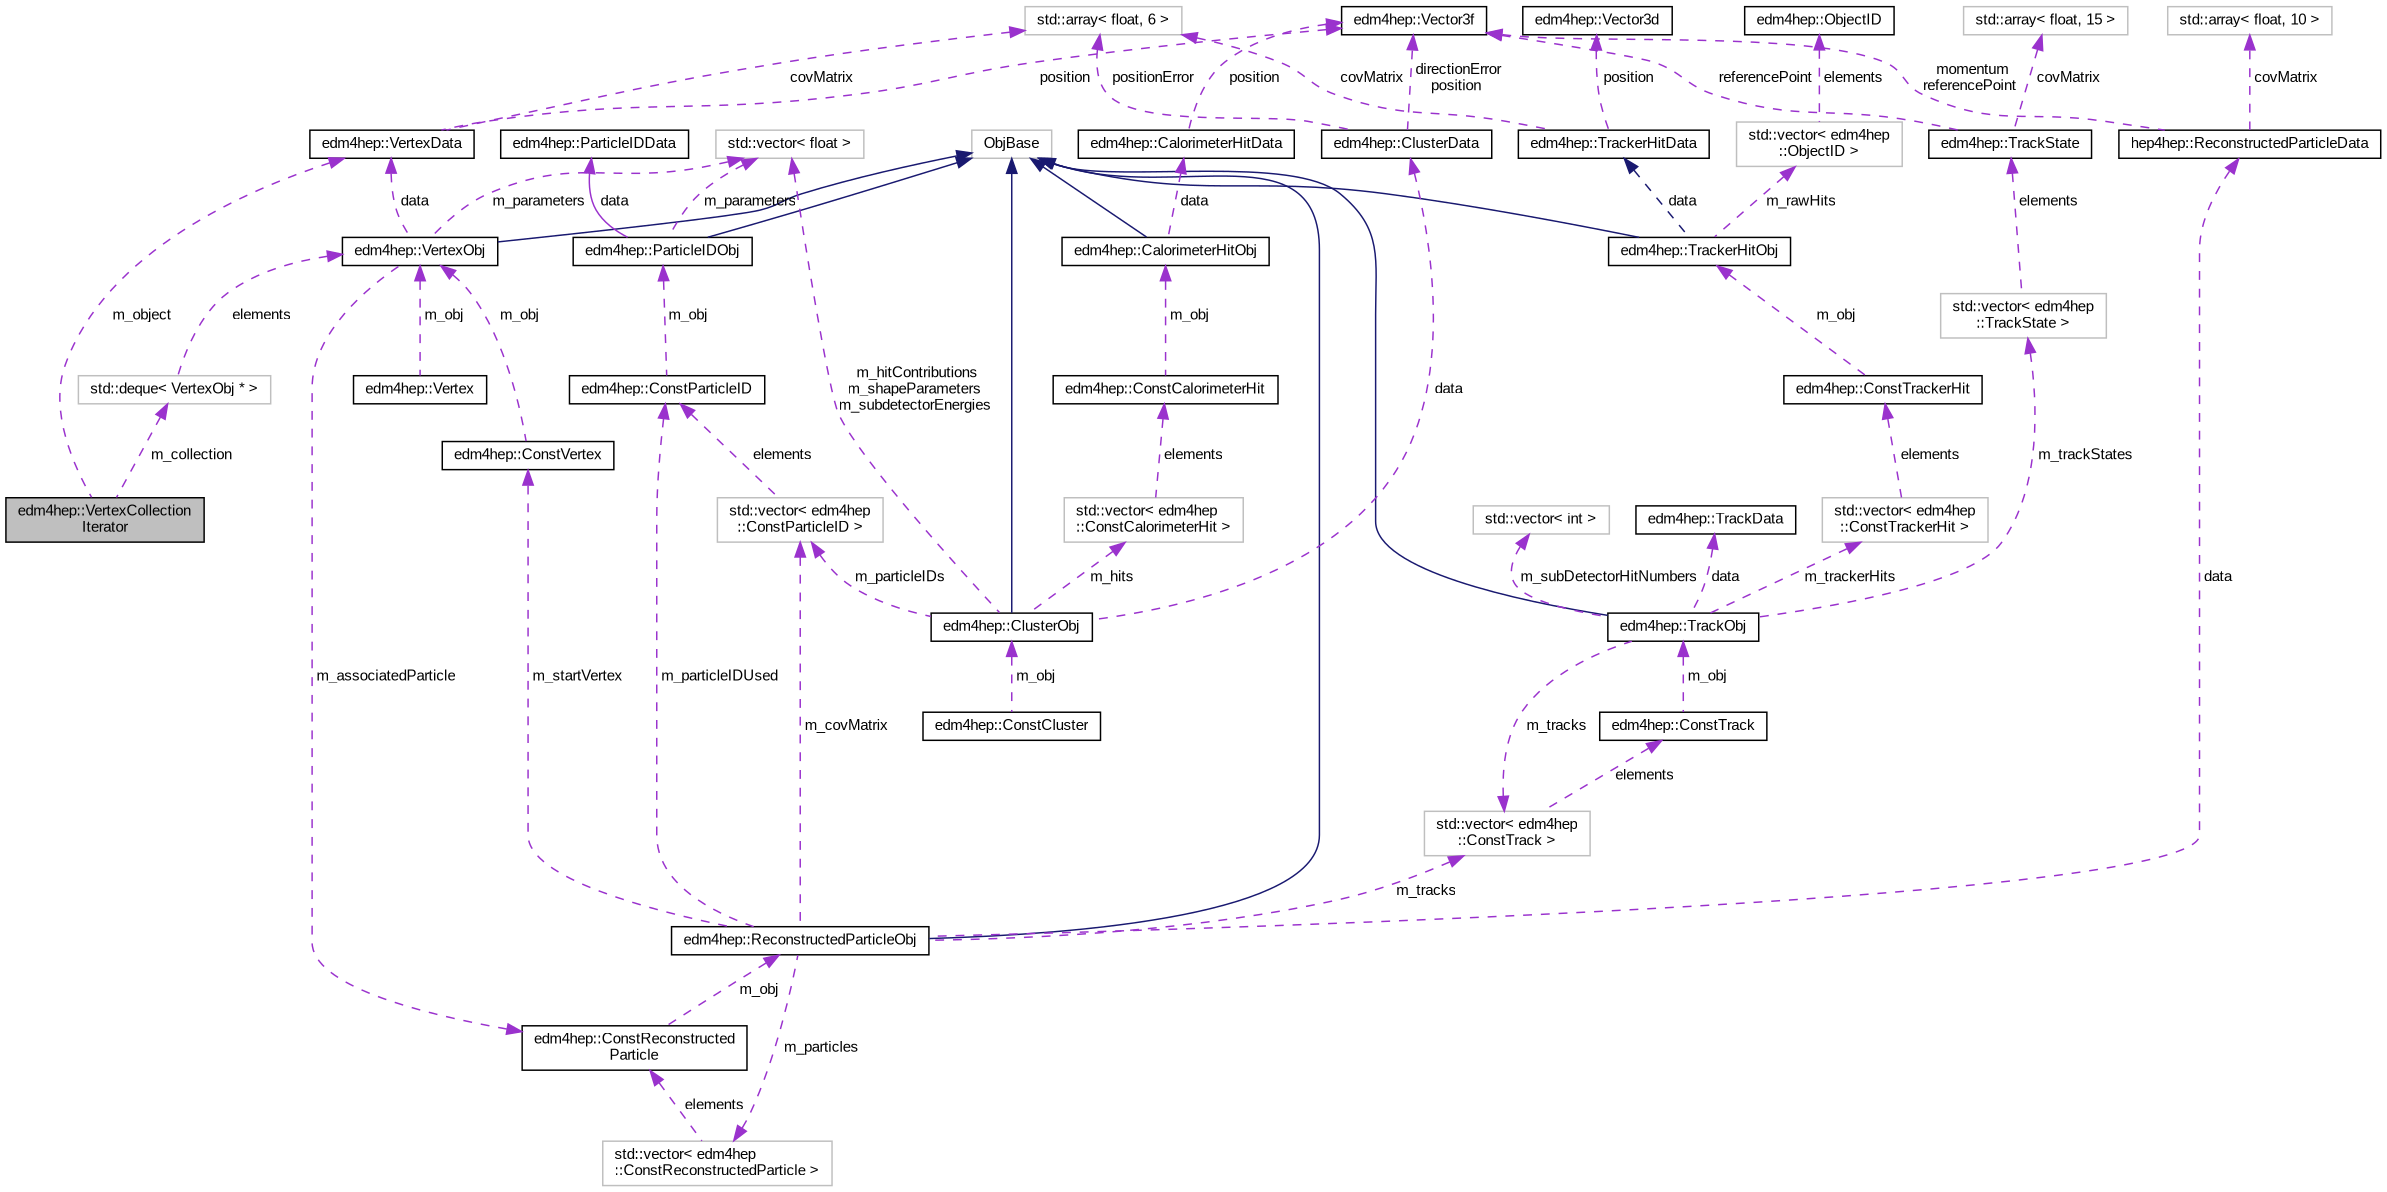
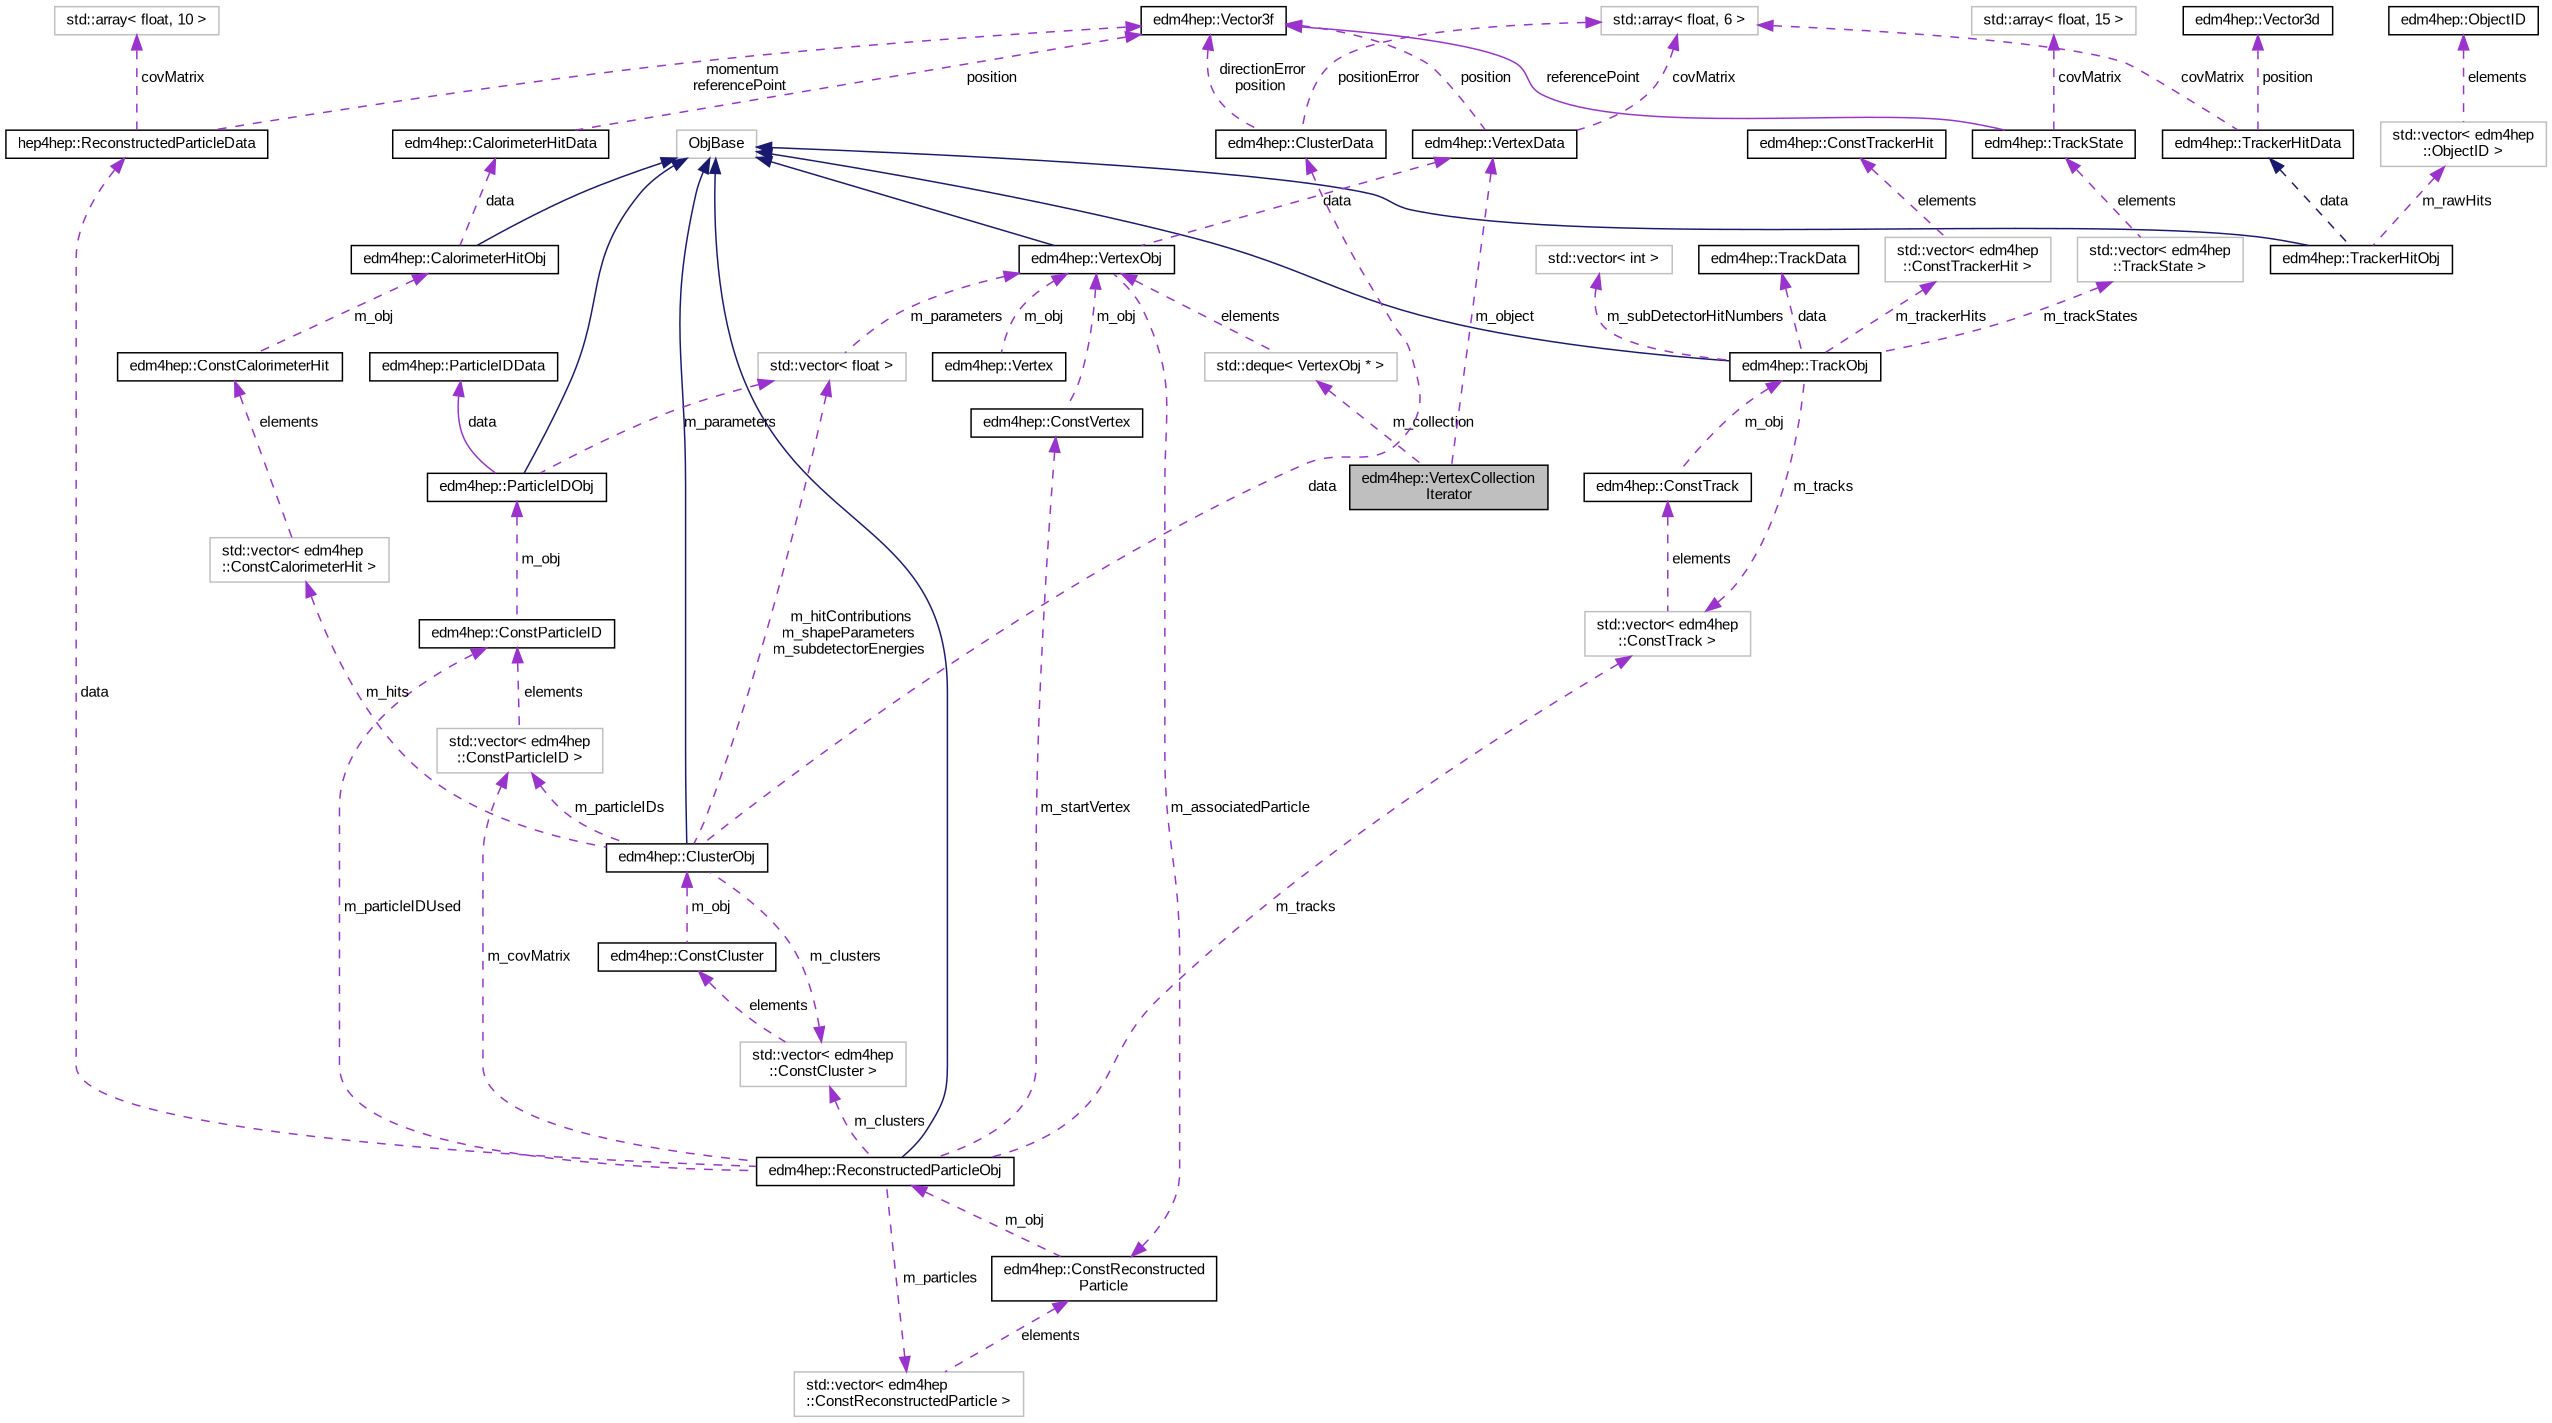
(1726, 98) -> (1643, 115)
(571, 173) -> (919, 303)
(1797, 325) -> none
none -> (823, 1064)
